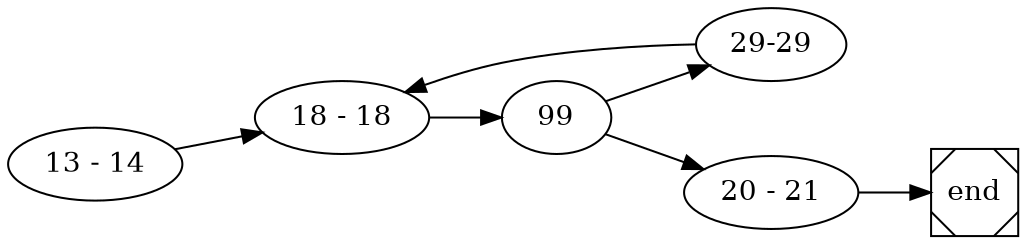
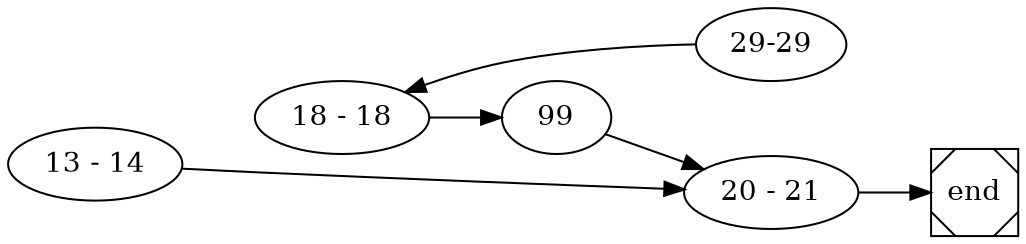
(648, 87) -> none
(208, 143) -> (423, 179)
